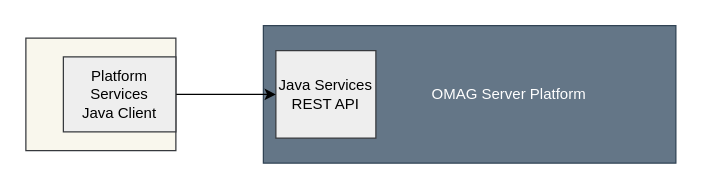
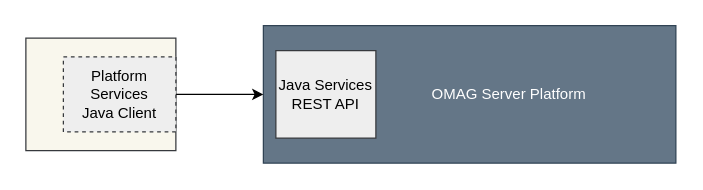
(119, 94) -> (119, 94)
(260, 94) -> (253, 94)
